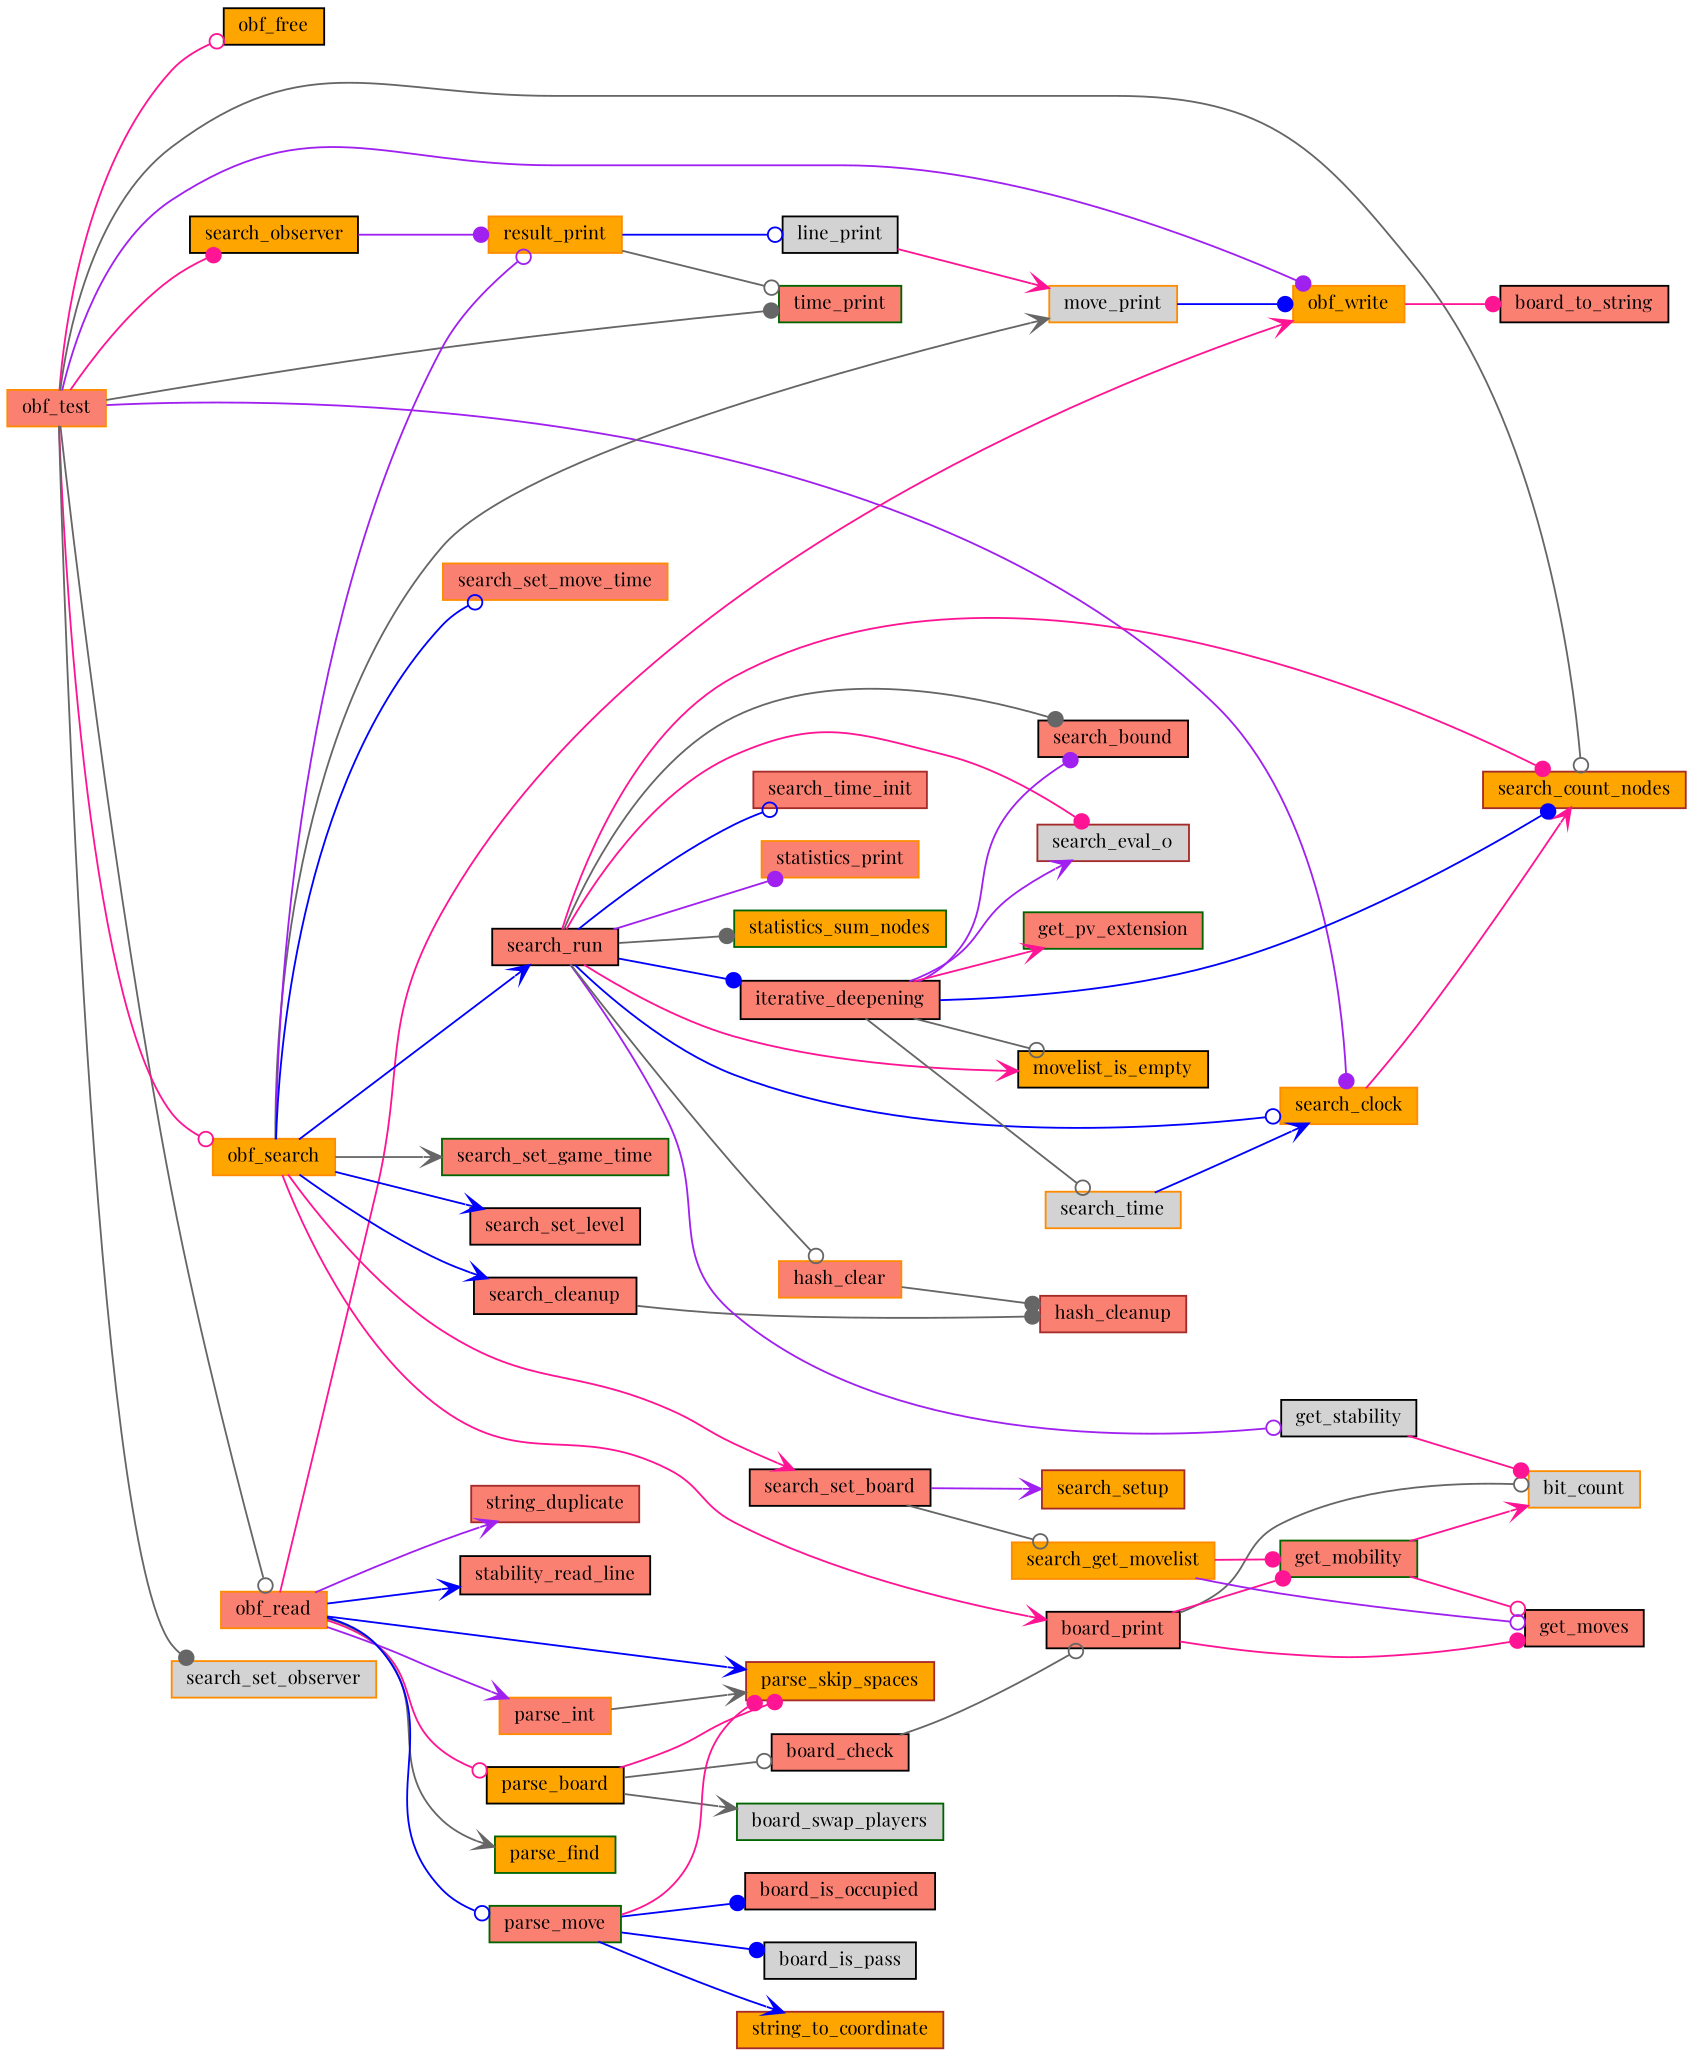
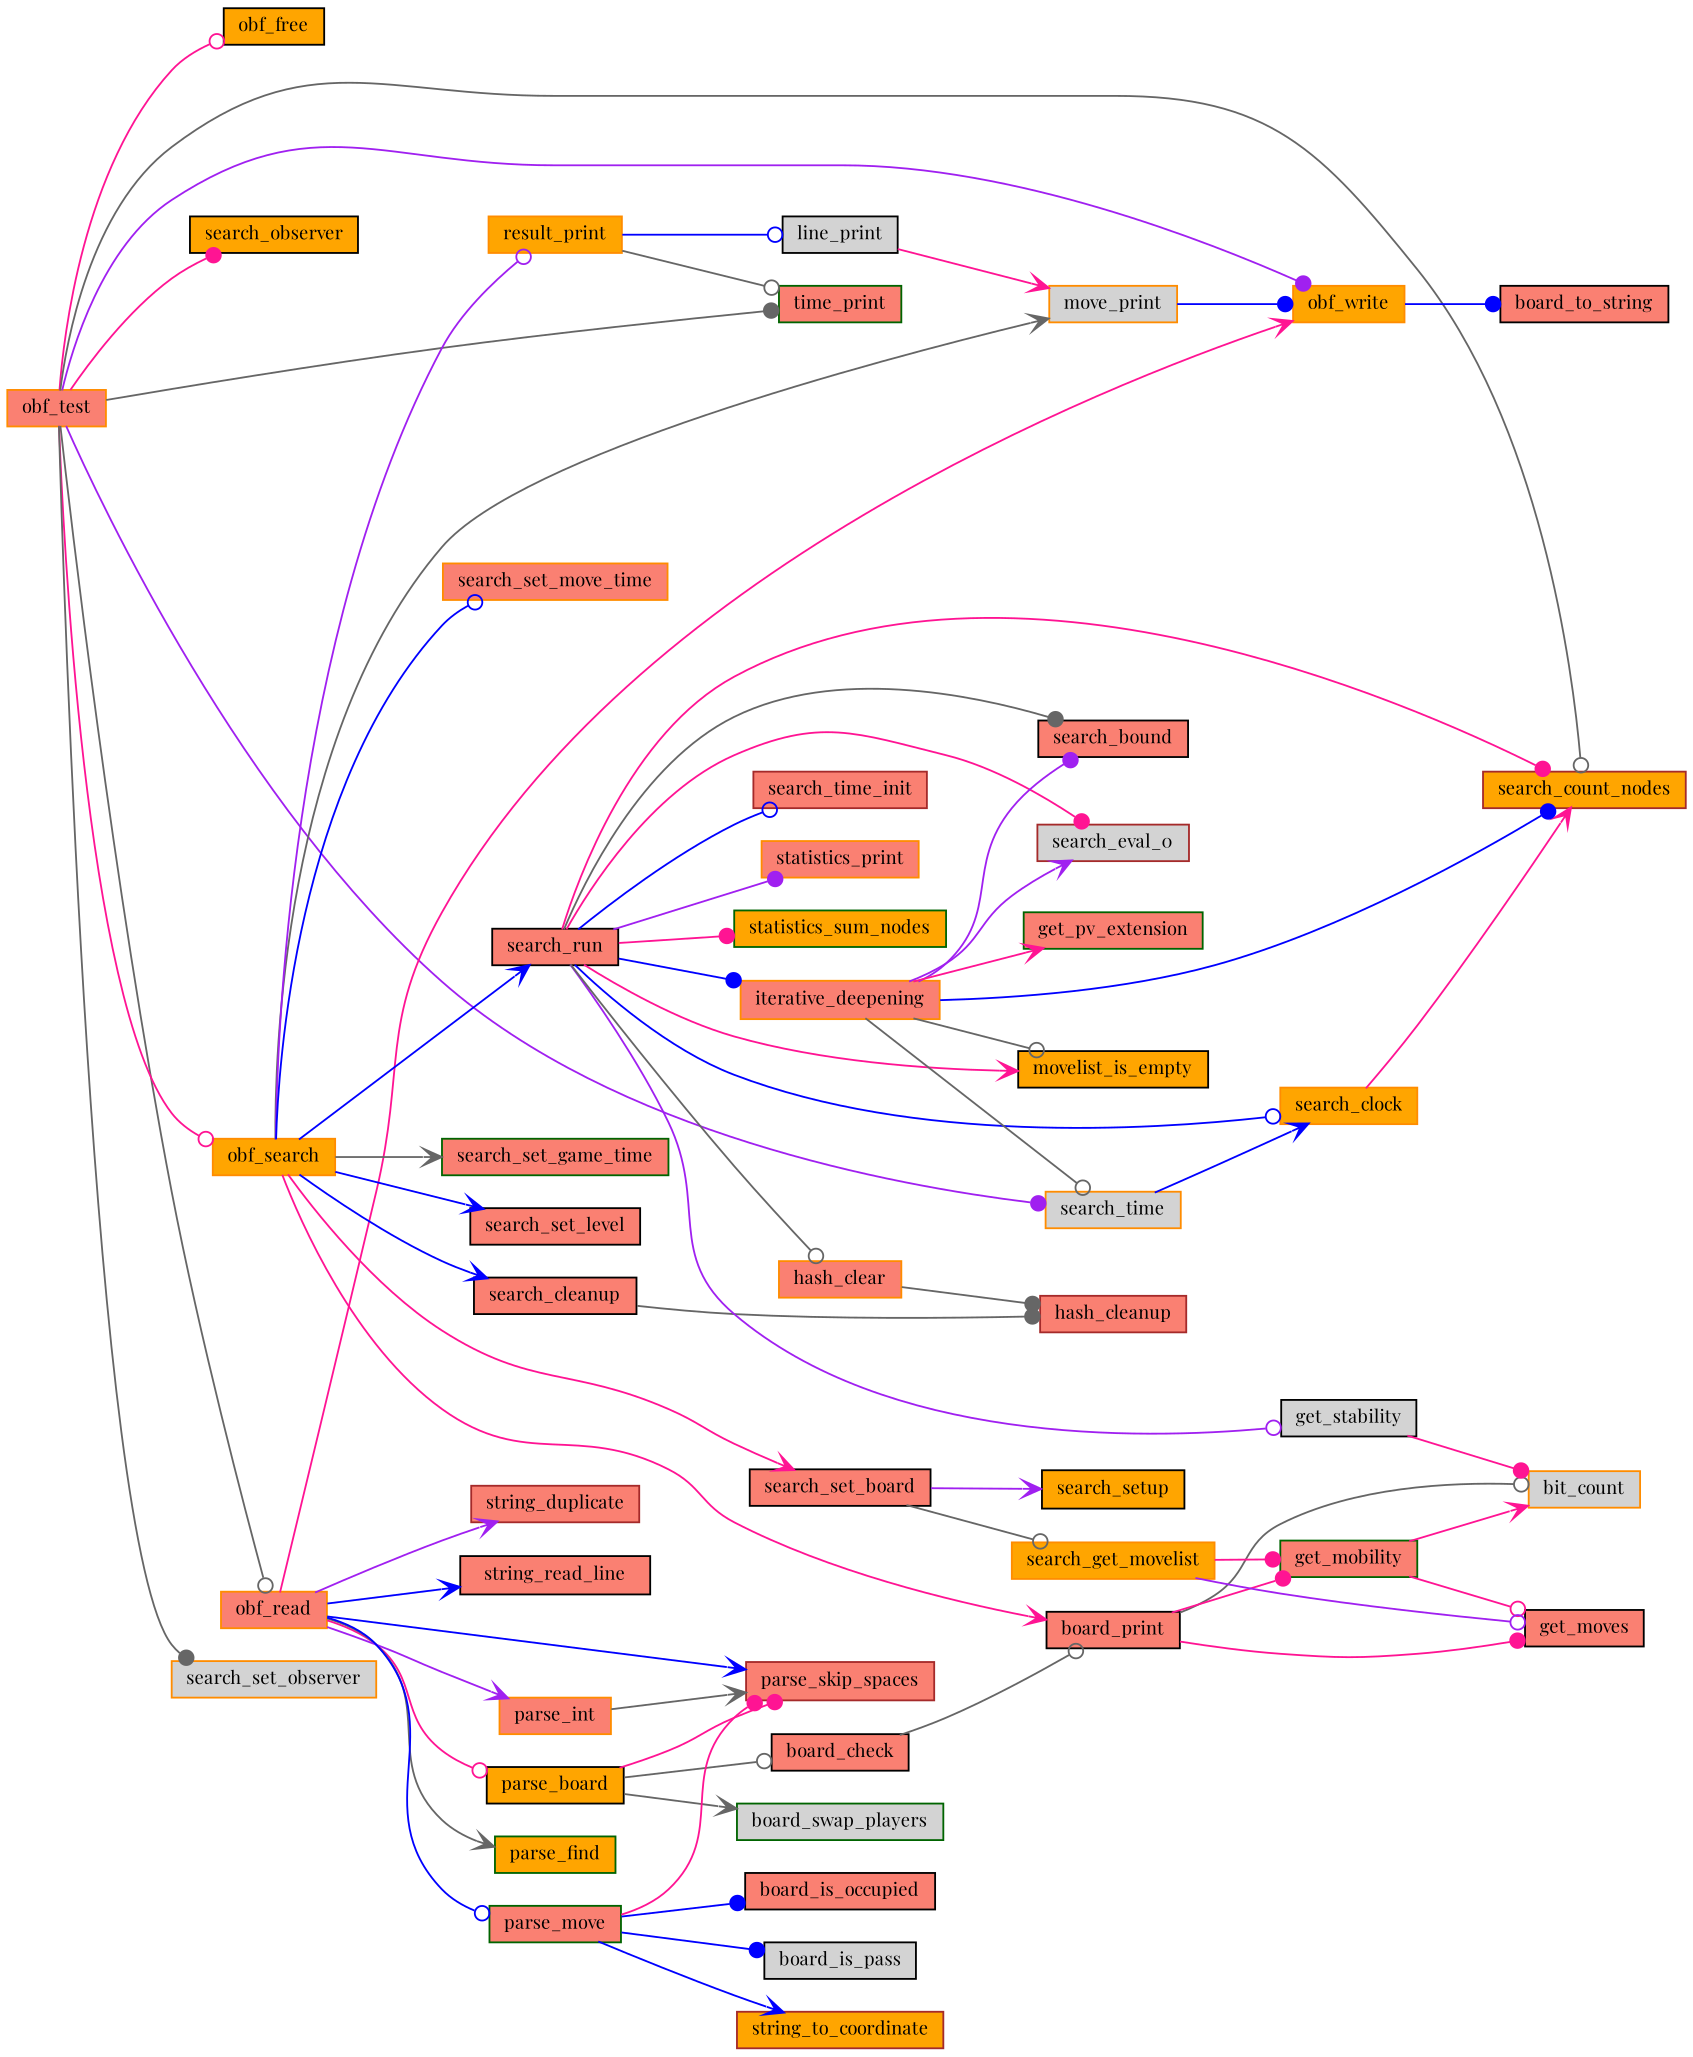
(416, 235) -> none
(1455, 304) -> (1455, 304)
(845, 496) -> (428, 968)
(669, 940) -> (669, 940)
(840, 1000) -> (840, 1000)
(1113, 1489) -> (1113, 1489)
(555, 1575) -> (555, 1575)
(840, 1681) -> (840, 1681)
